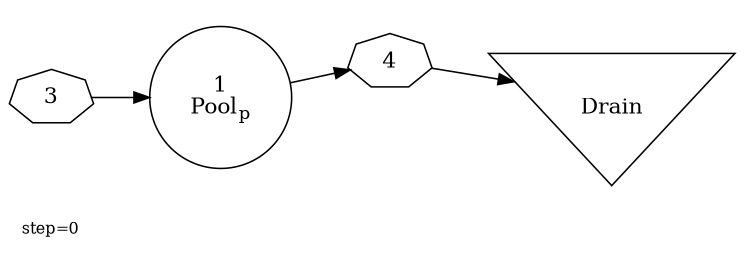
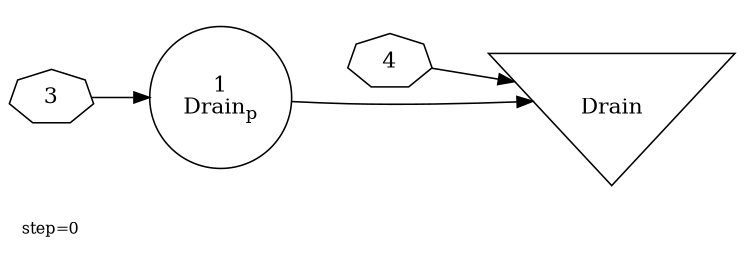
(313, 78) -> (404, 104)
(214, 107) -> (214, 107)
